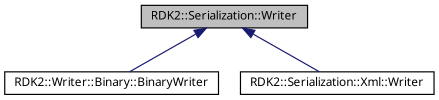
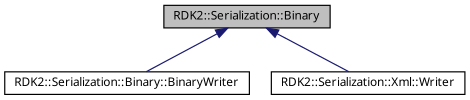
(224, 17) -> (247, 17)
(112, 83) -> (127, 83)
